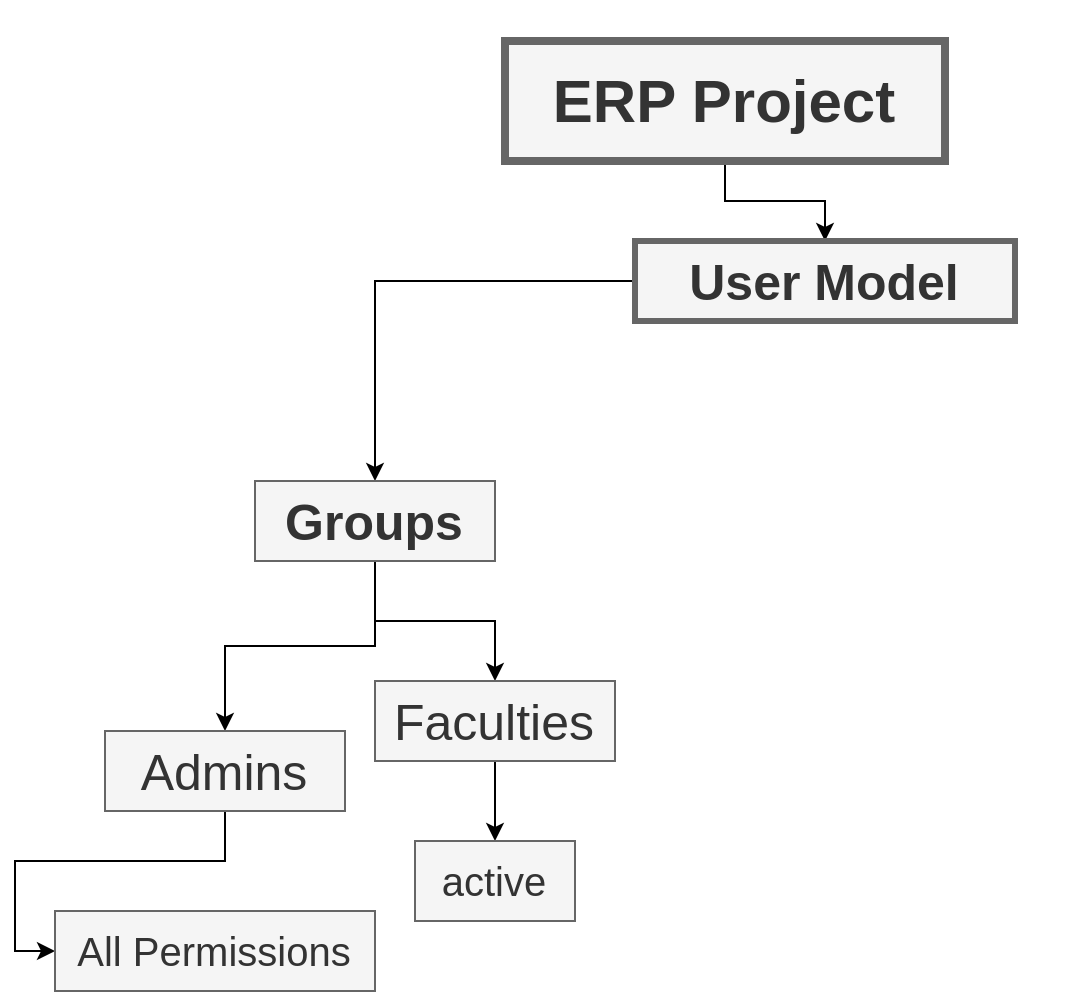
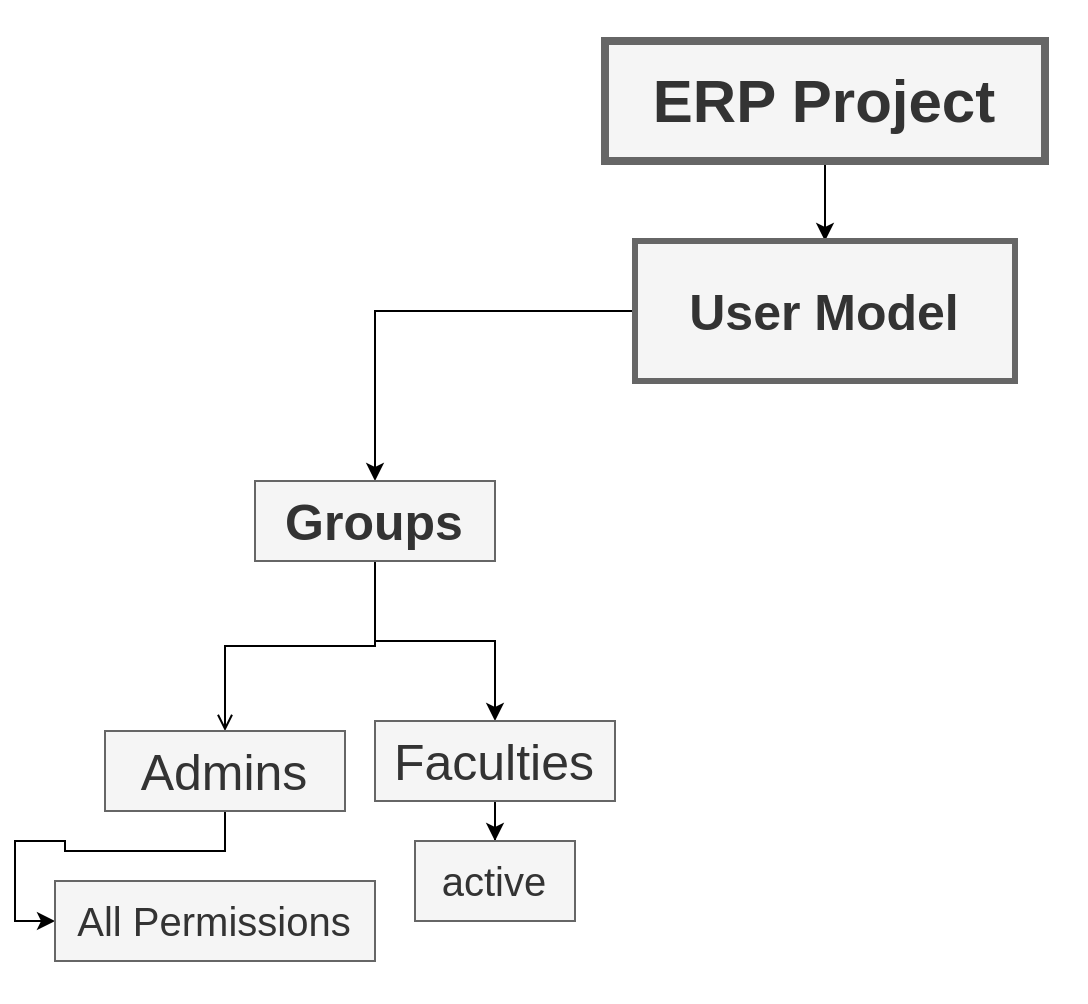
(725, 101) -> (825, 101)
(825, 281) -> (825, 311)
(225, 716) -> (225, 718)
(495, 721) -> (495, 761)
(215, 951) -> (215, 921)
